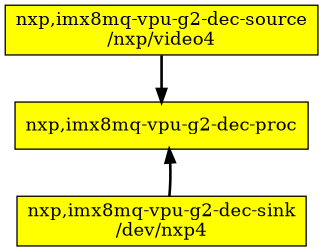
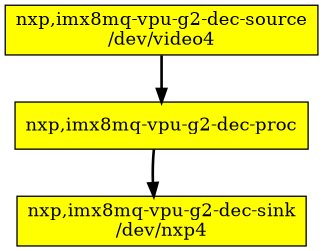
(162, 30) -> (162, 30)
(170, 179) -> (153, 166)
